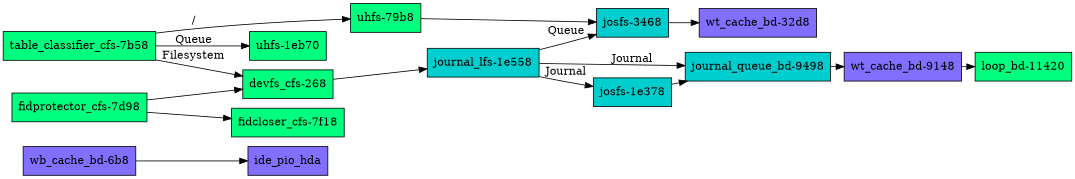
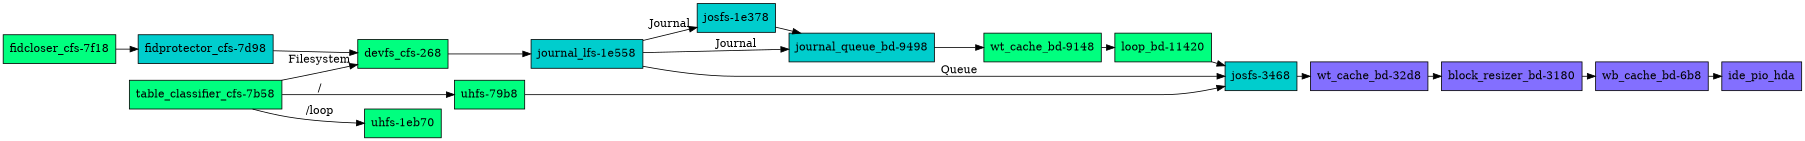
(194, 40) -> (320, 111)
none -> (1214, 63)
(903, 67) -> (1043, 48)
none -> (1512, 76)
(79, 107) -> (206, 49)
(185, 115) -> (123, 49)
